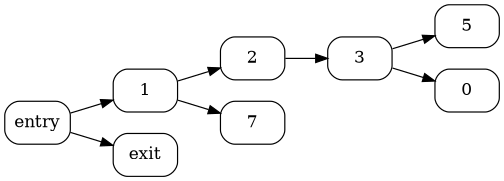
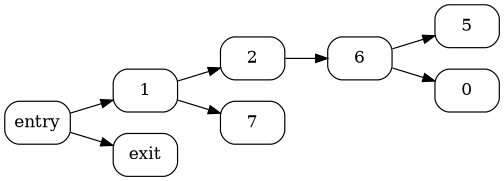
(360, 58) -> (360, 58)
